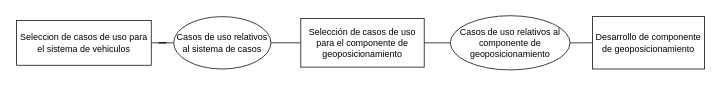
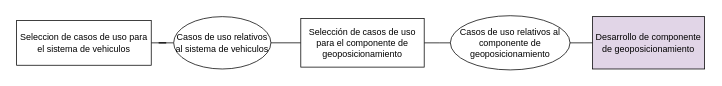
(222, 43) -> (222, 43)
(649, 43) -> (649, 43)
